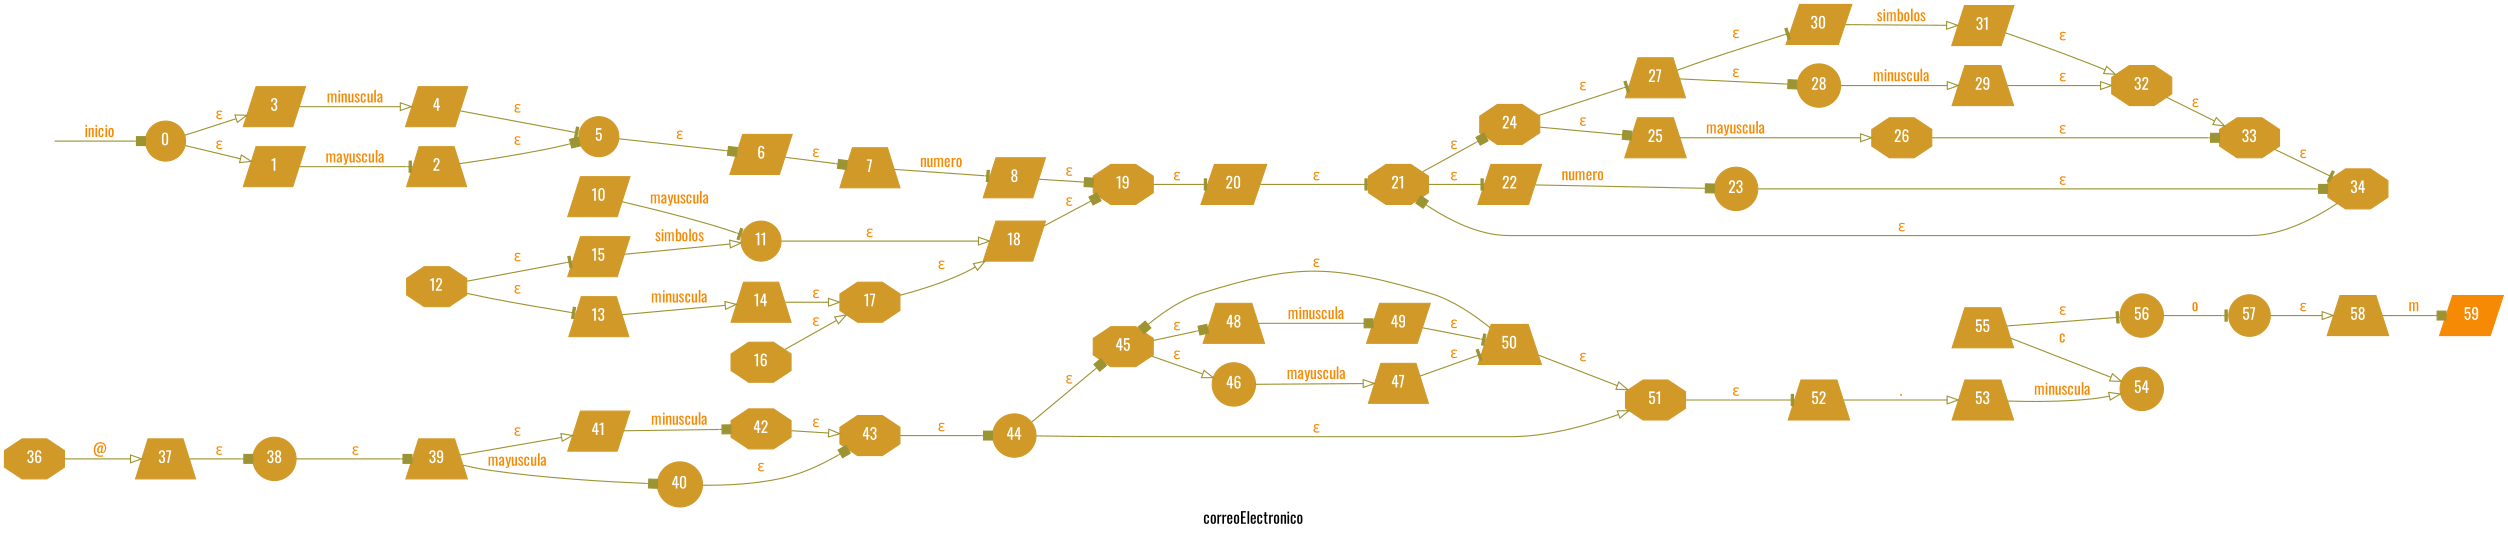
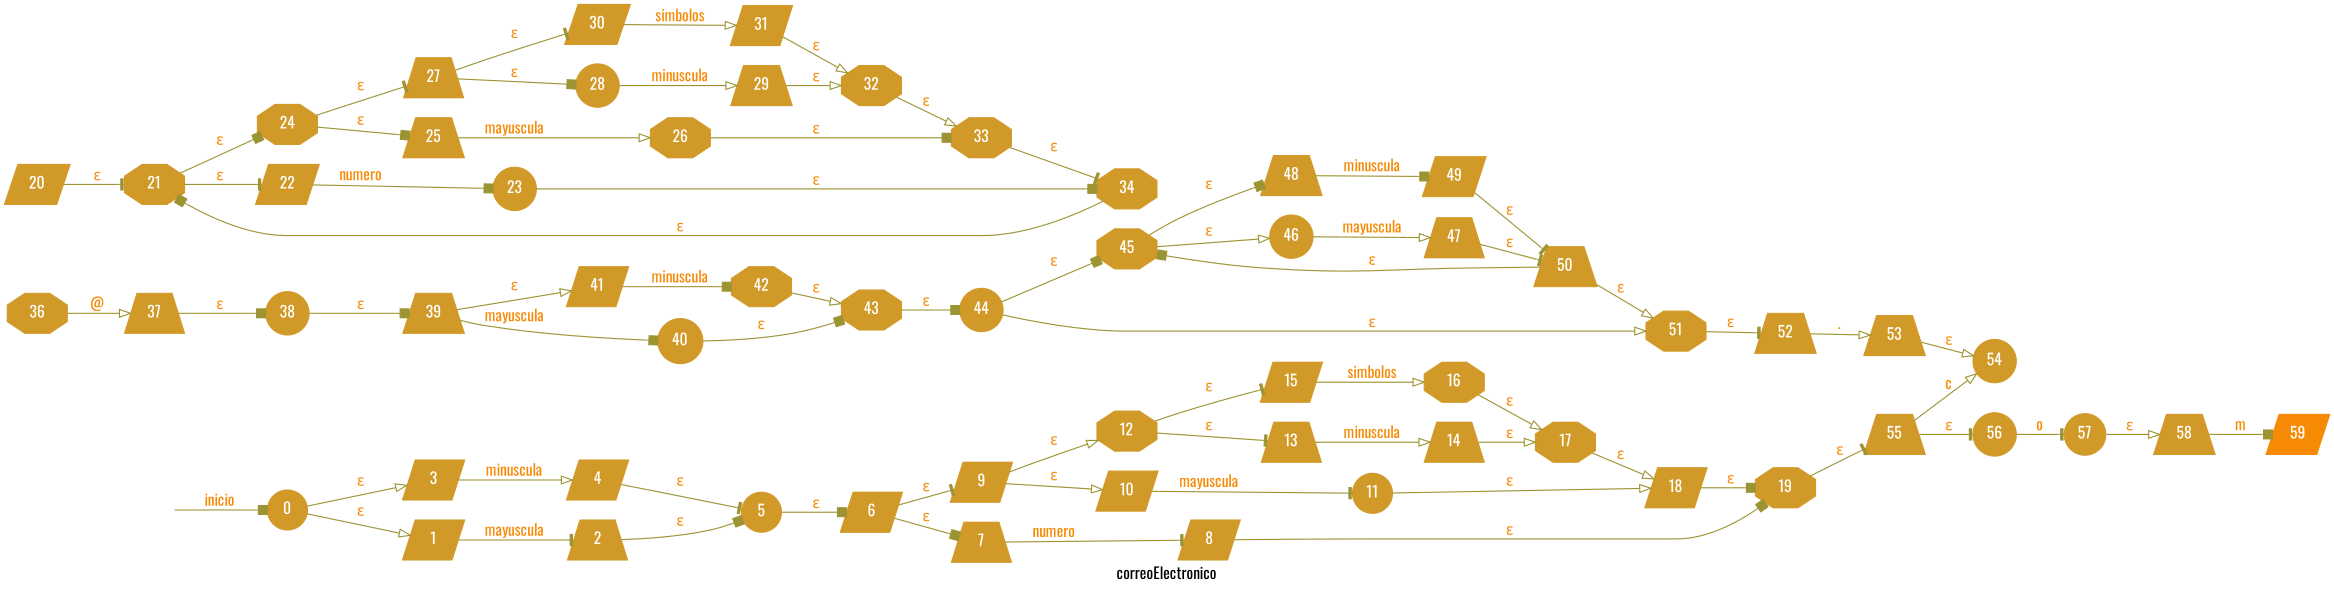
(1178, 184) -> (1835, 463)
(677, 249) -> (1365, 382)
(2063, 391) -> (1949, 341)
none -> (981, 482)
